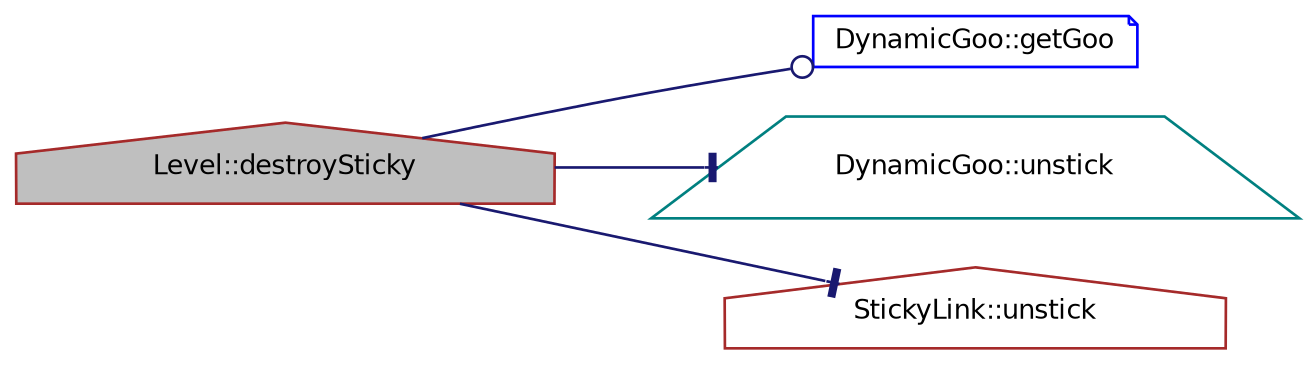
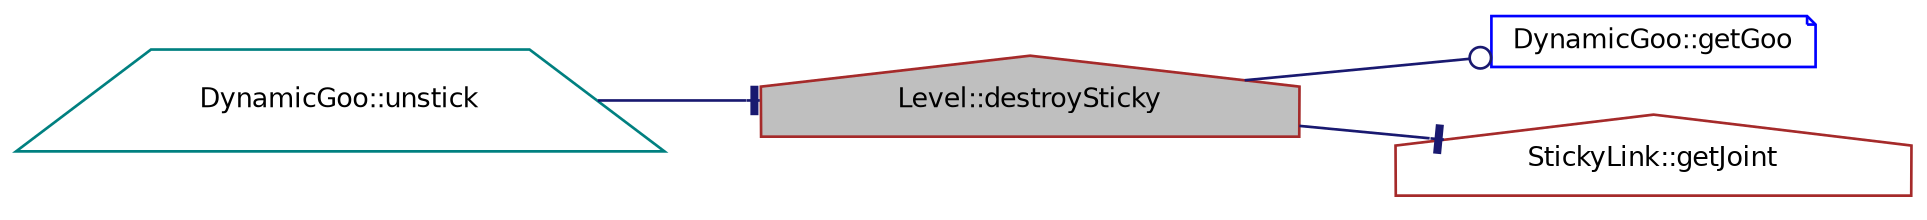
(629, 167) -> (672, 100)
(975, 312) -> (1654, 159)
